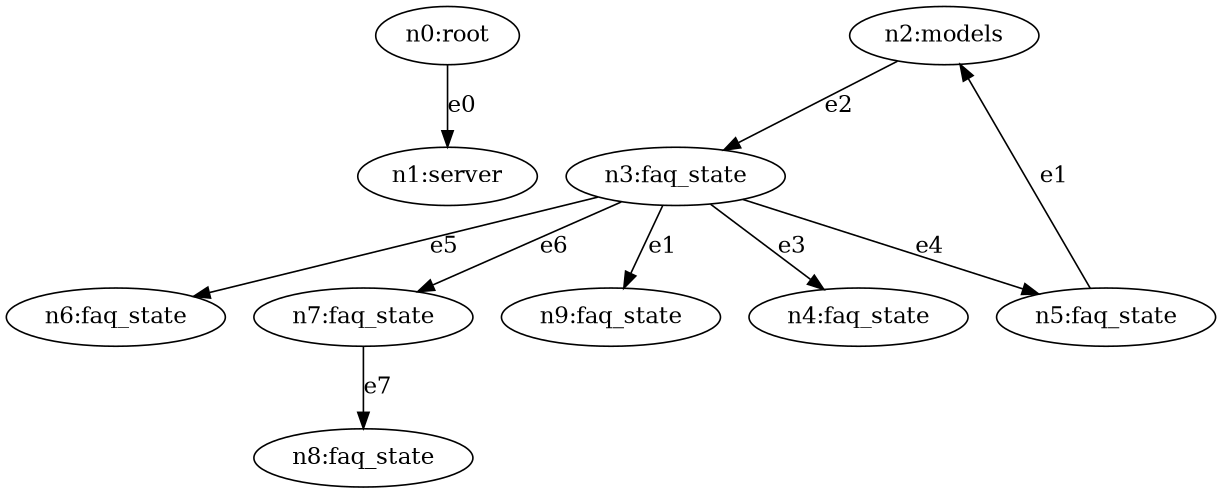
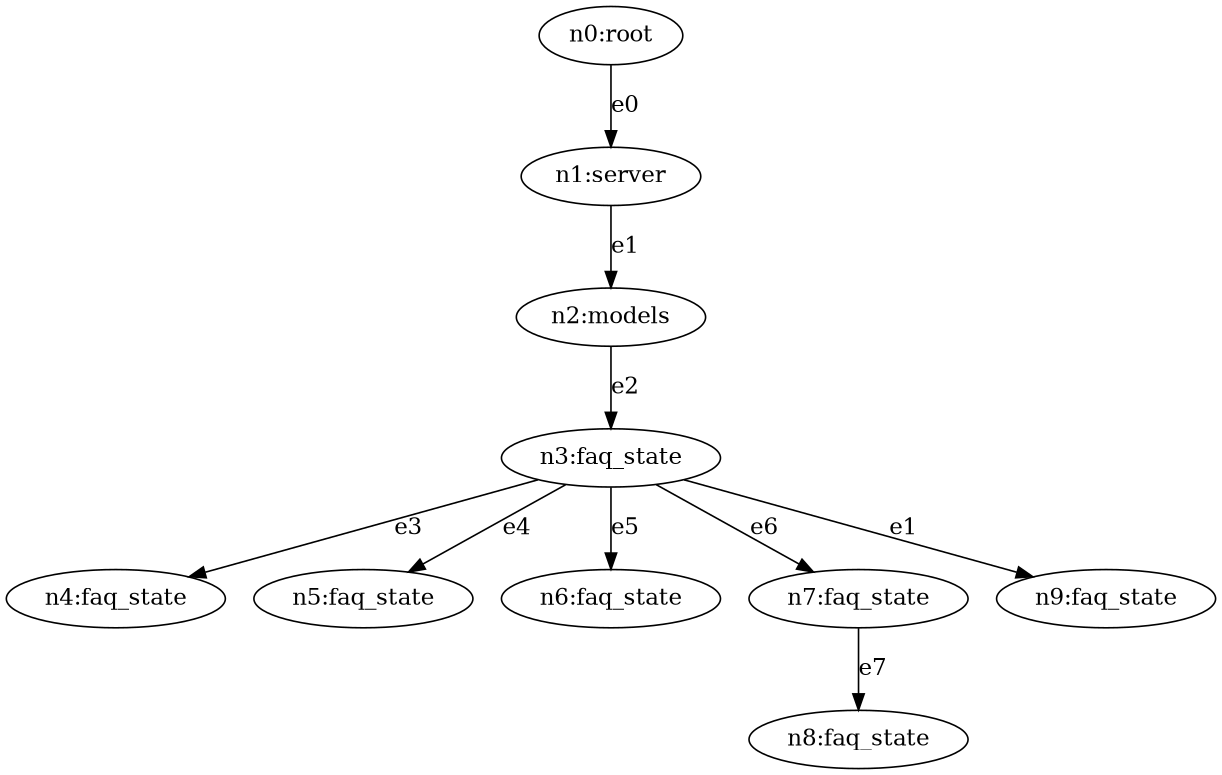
(1029, 183) -> (611, 239)
